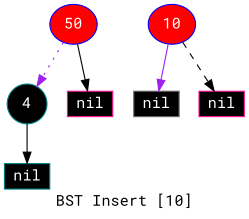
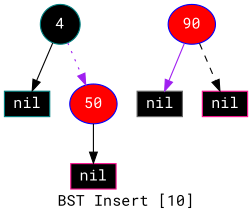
(172, 24) -> (192, 24)
(53, 60) -> (75, 59)
